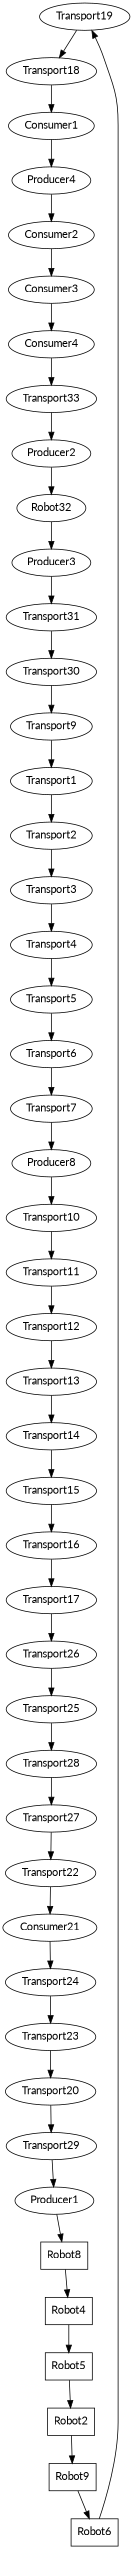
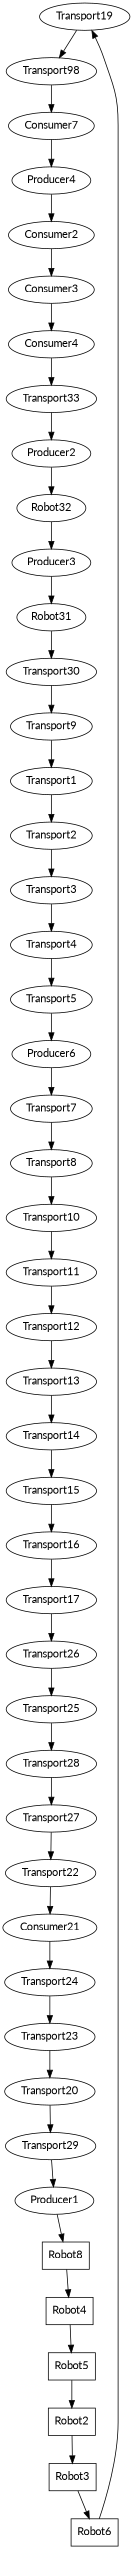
(51, 71) -> (51, 71)
(51, 126) -> (51, 126)
(51, 617) -> (51, 617)
(51, 1054) -> (51, 1054)
(51, 1163) -> (51, 1163)
(73, 2477) -> (73, 2477)
